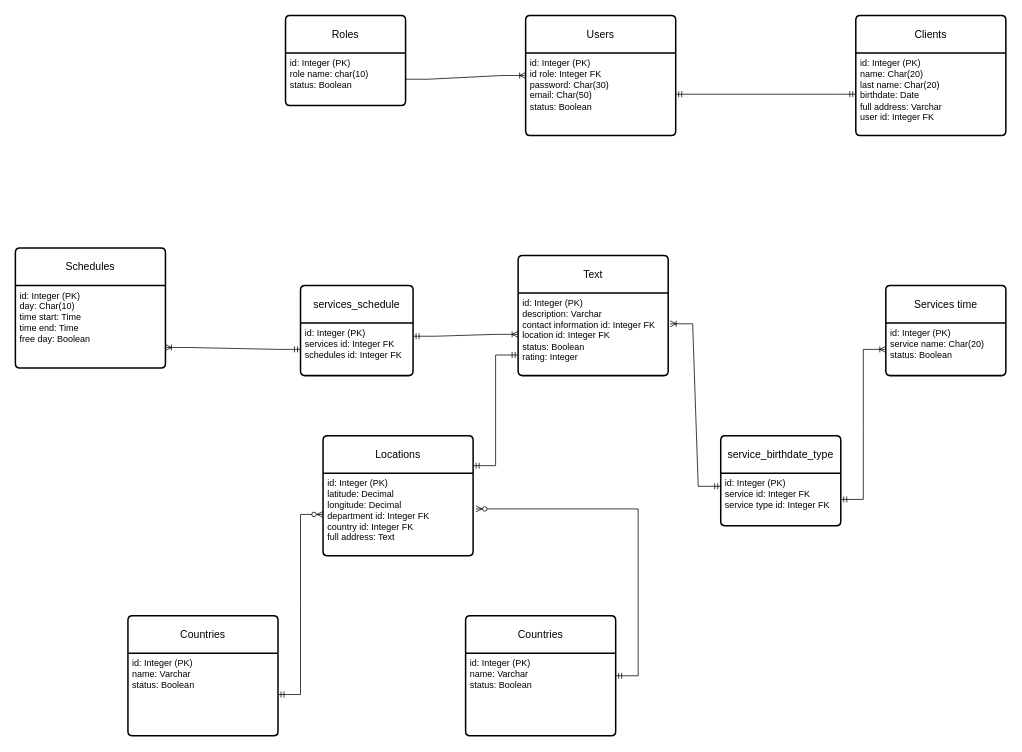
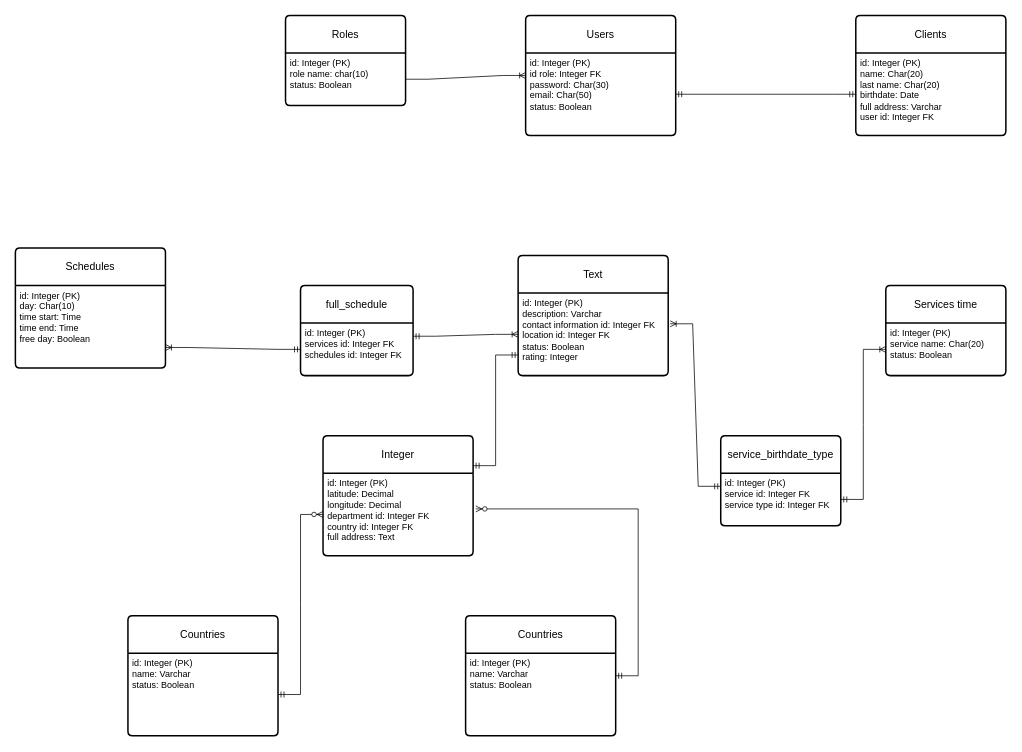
(357, 304) -> (357, 304)
(398, 454) -> (398, 454)
